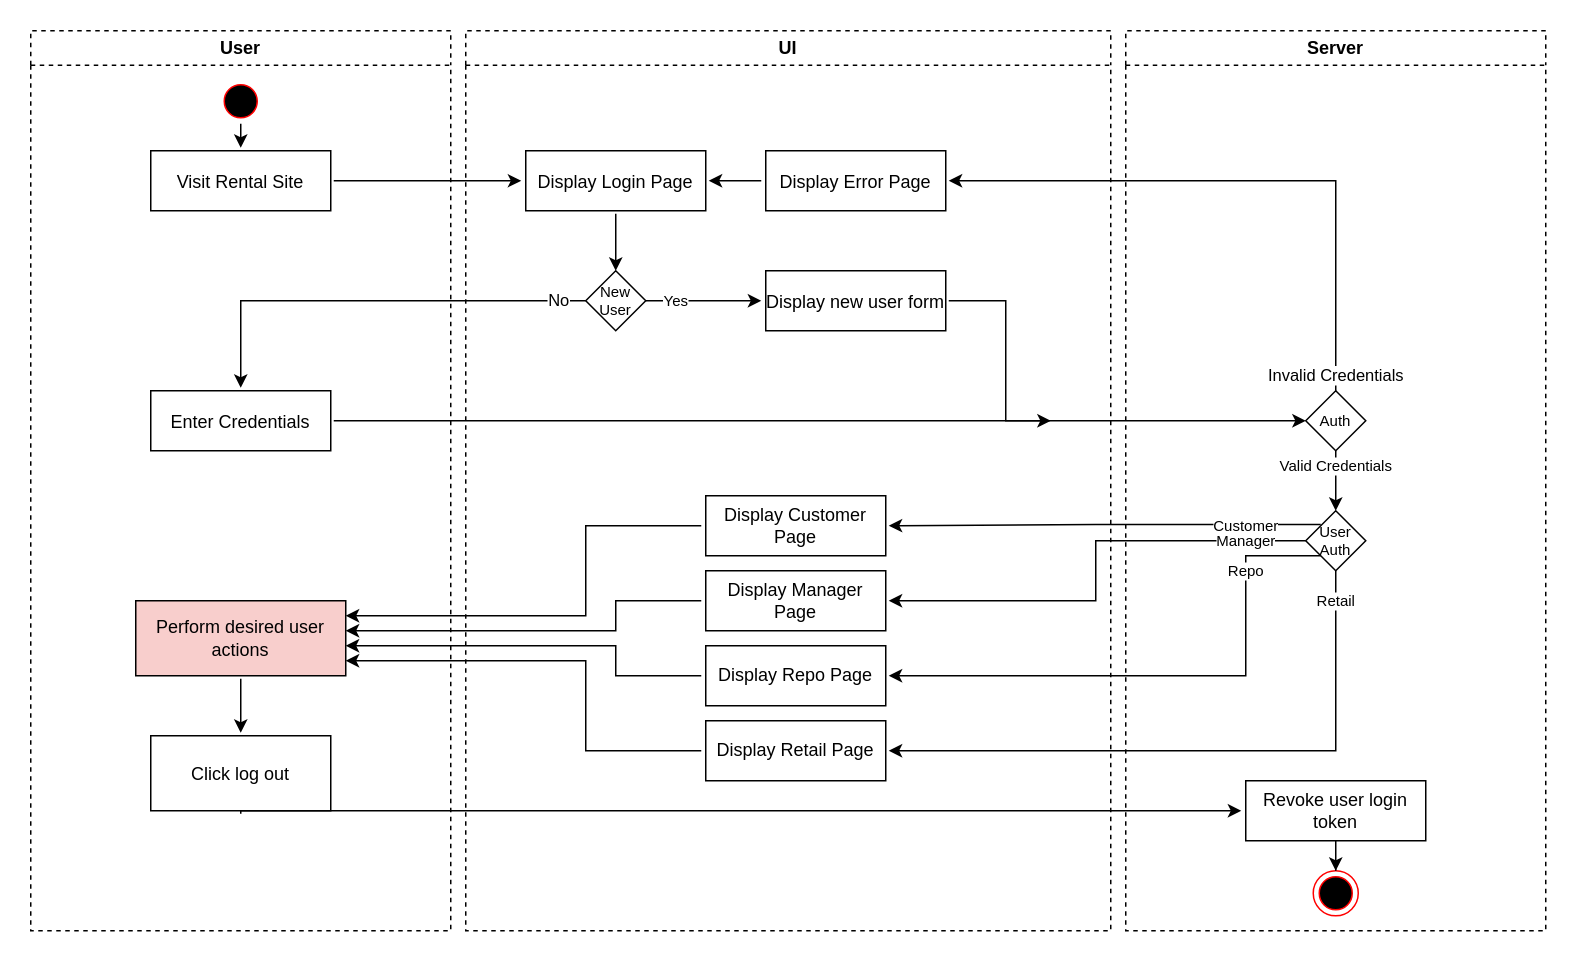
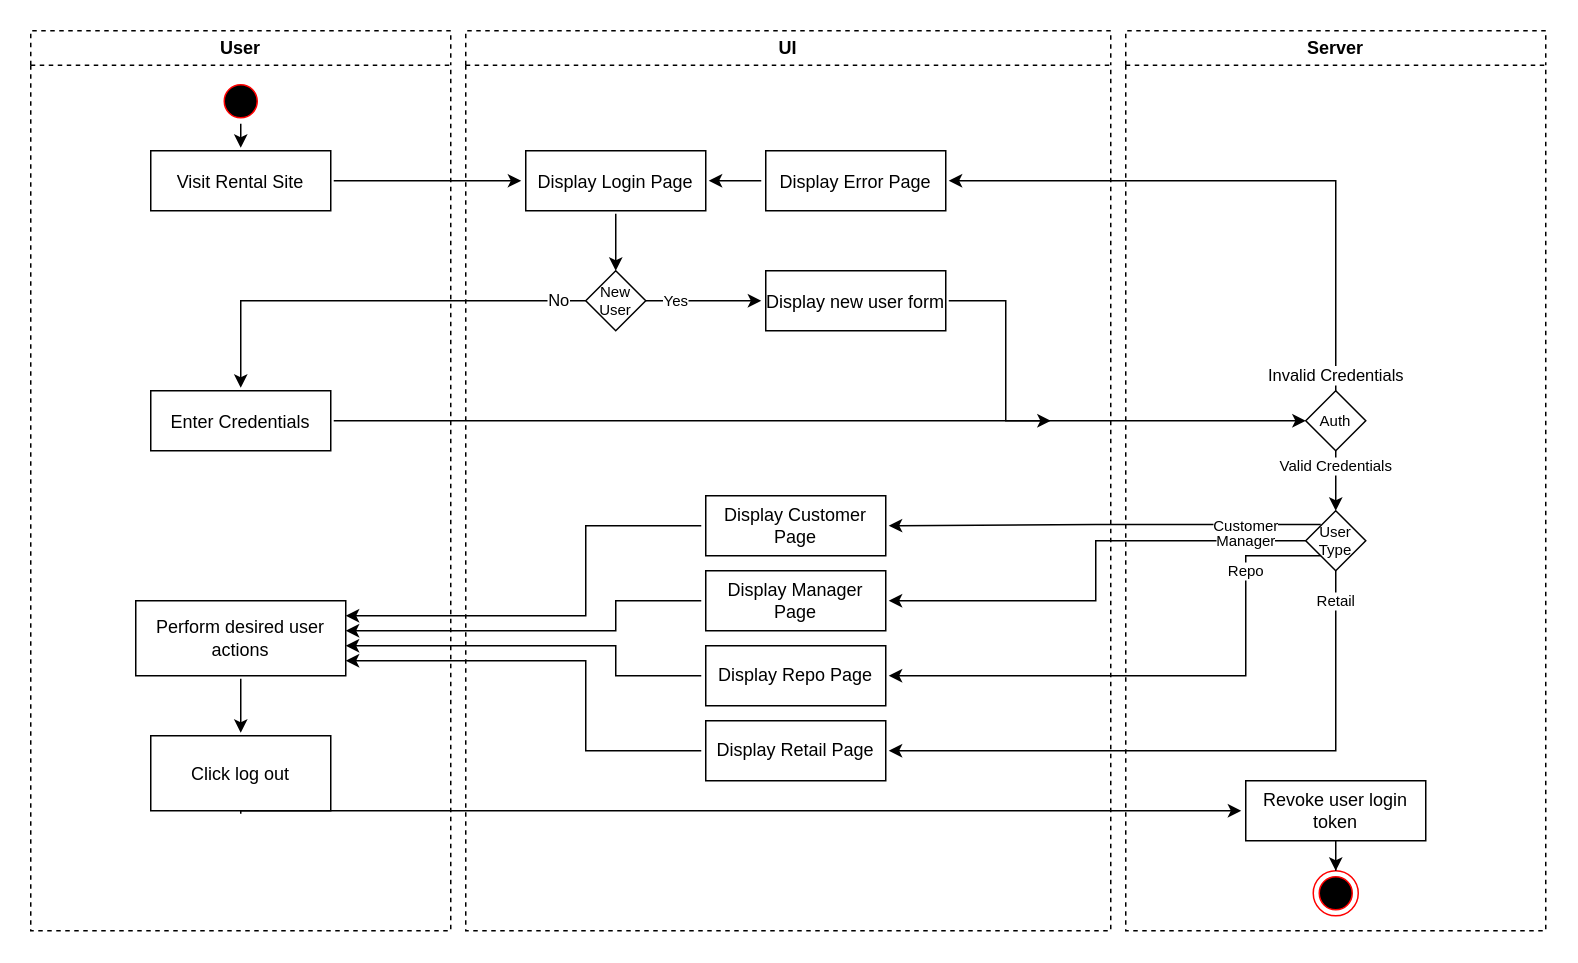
(1336, 541) -> (1336, 541)
(241, 638) -> (241, 638)
